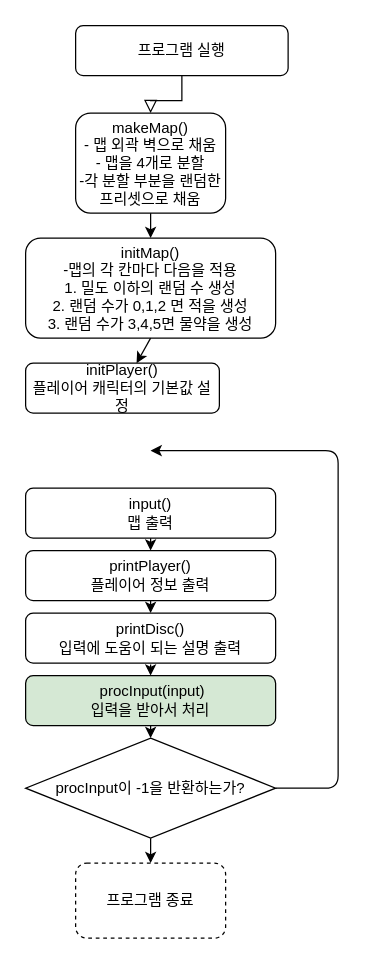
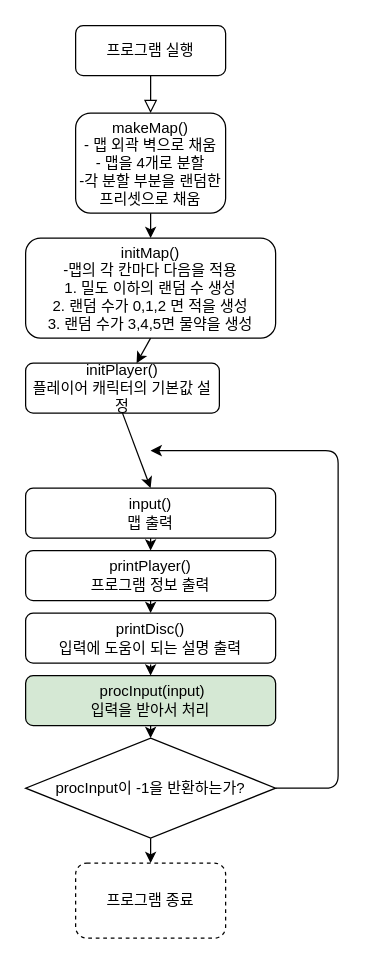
(182, 51) -> (151, 51)
none -> (135, 447)
(151, 576) -> (151, 576)
